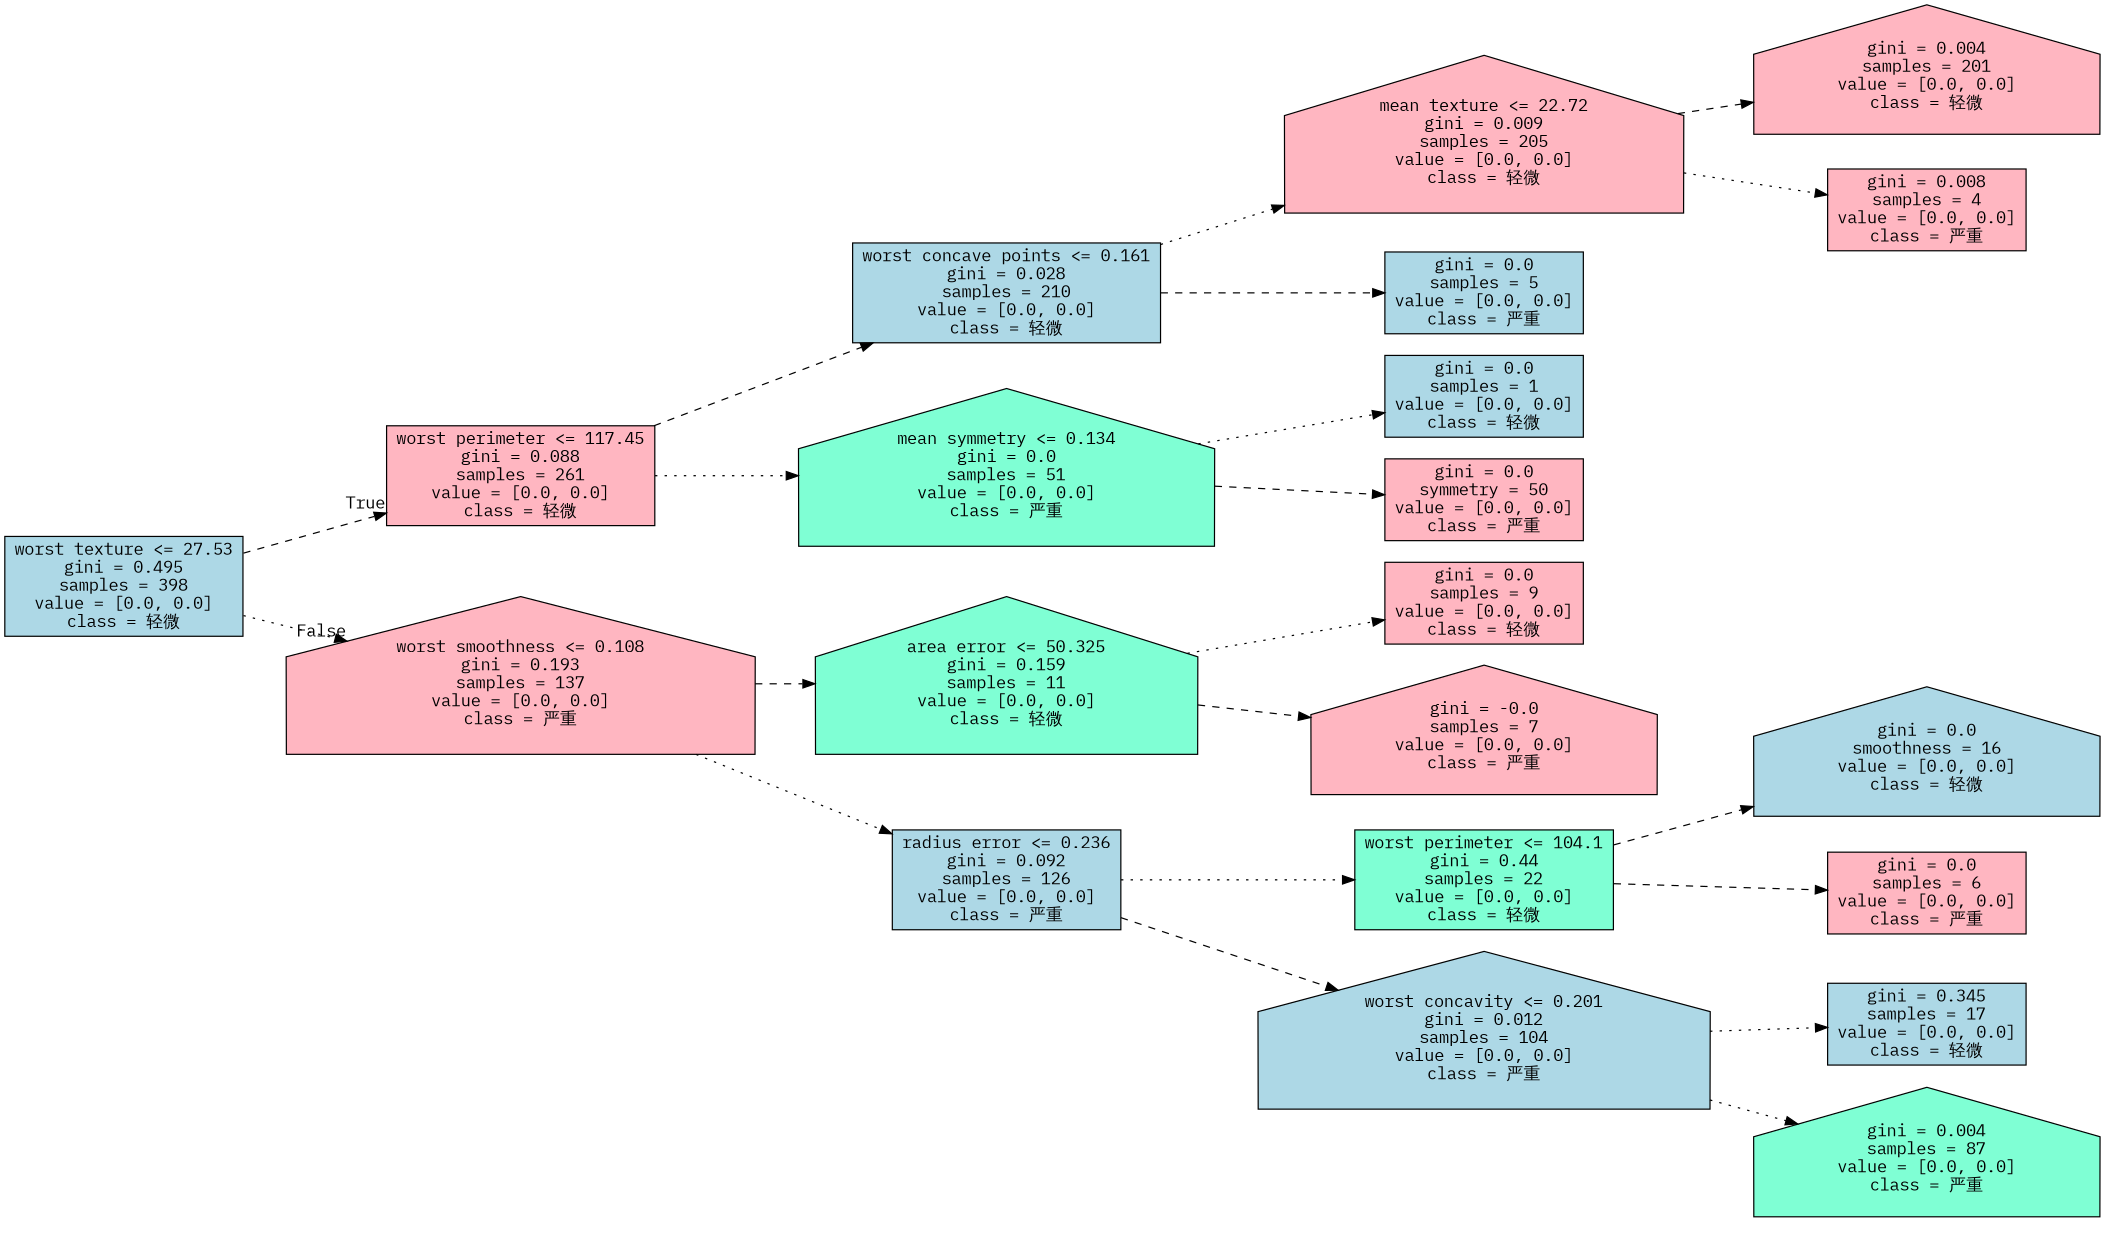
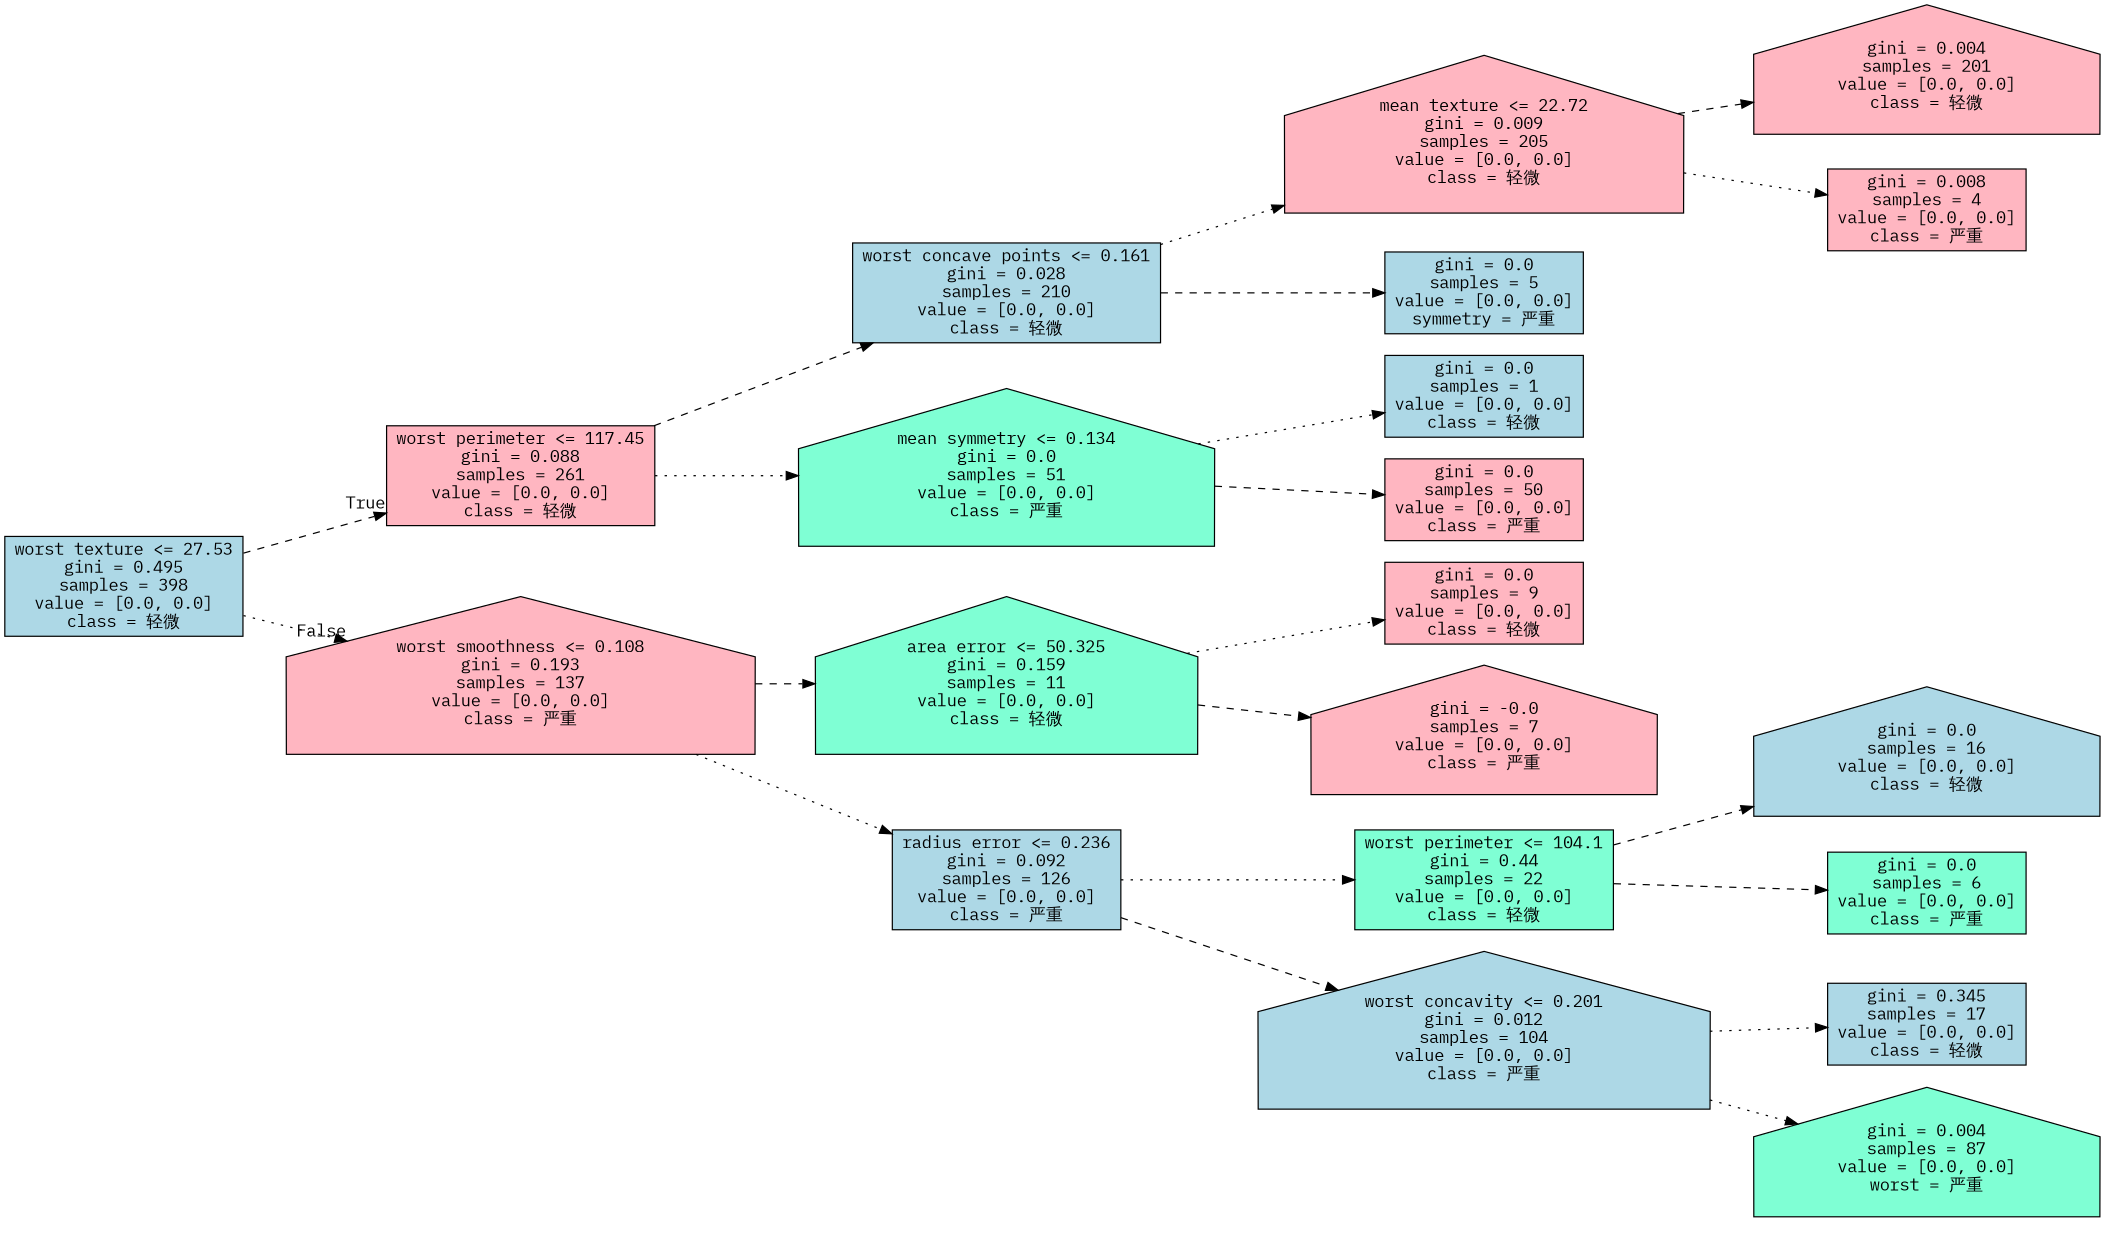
(1484, 293) -> (1484, 293)
(1484, 500) -> (1484, 500)
(1927, 758) -> (1927, 758)
(1927, 893) -> (1927, 893)
(1927, 1159) -> (1927, 1159)
